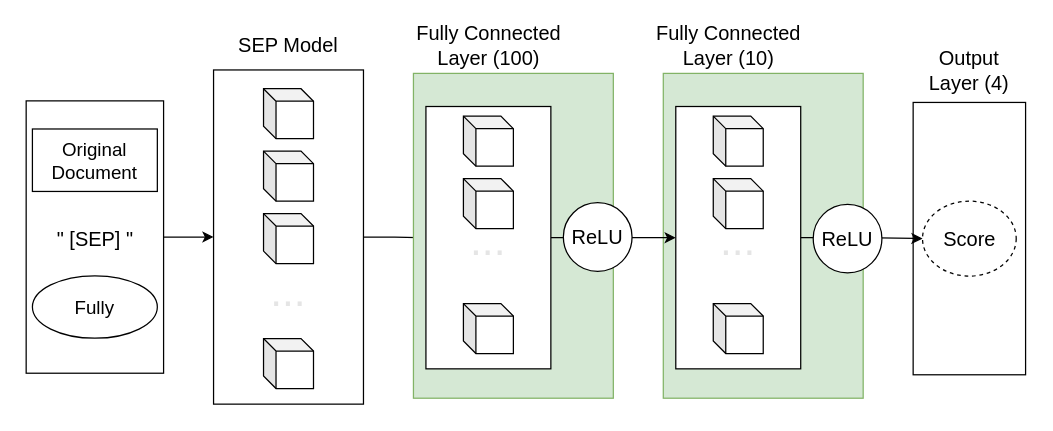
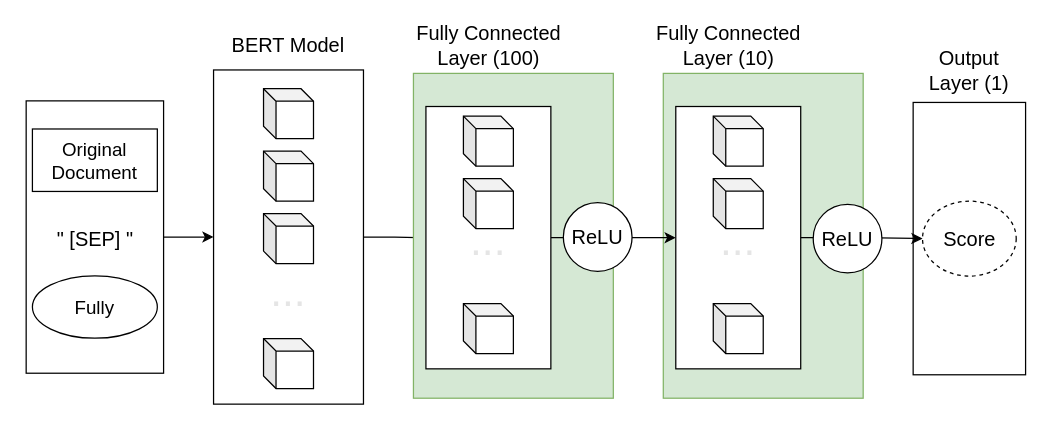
(288, 46) -> (288, 46)
(969, 71) -> (969, 71)
